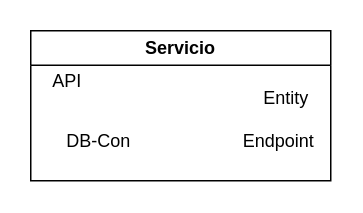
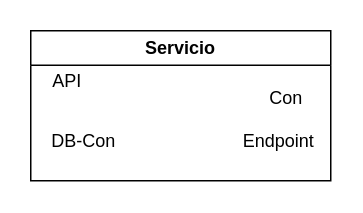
(287, 98) -> (287, 98)
(98, 142) -> (83, 142)
